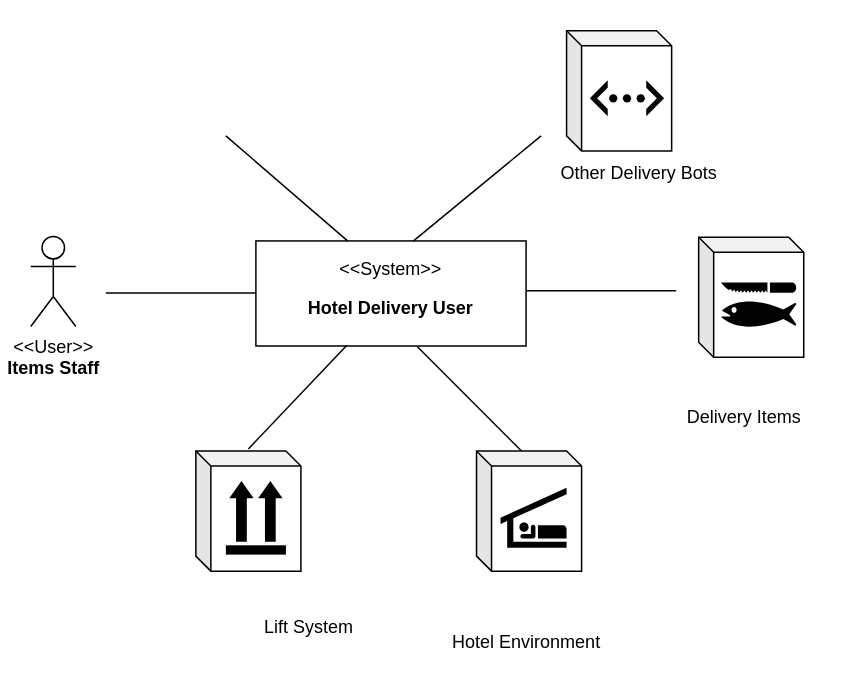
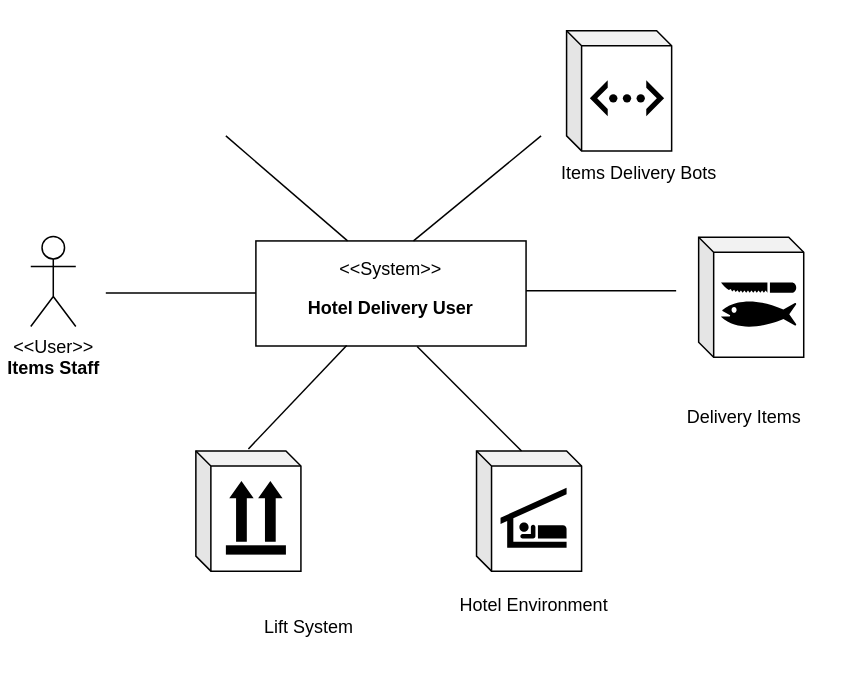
(639, 173) -> (639, 173)
(526, 643) -> (533, 605)
